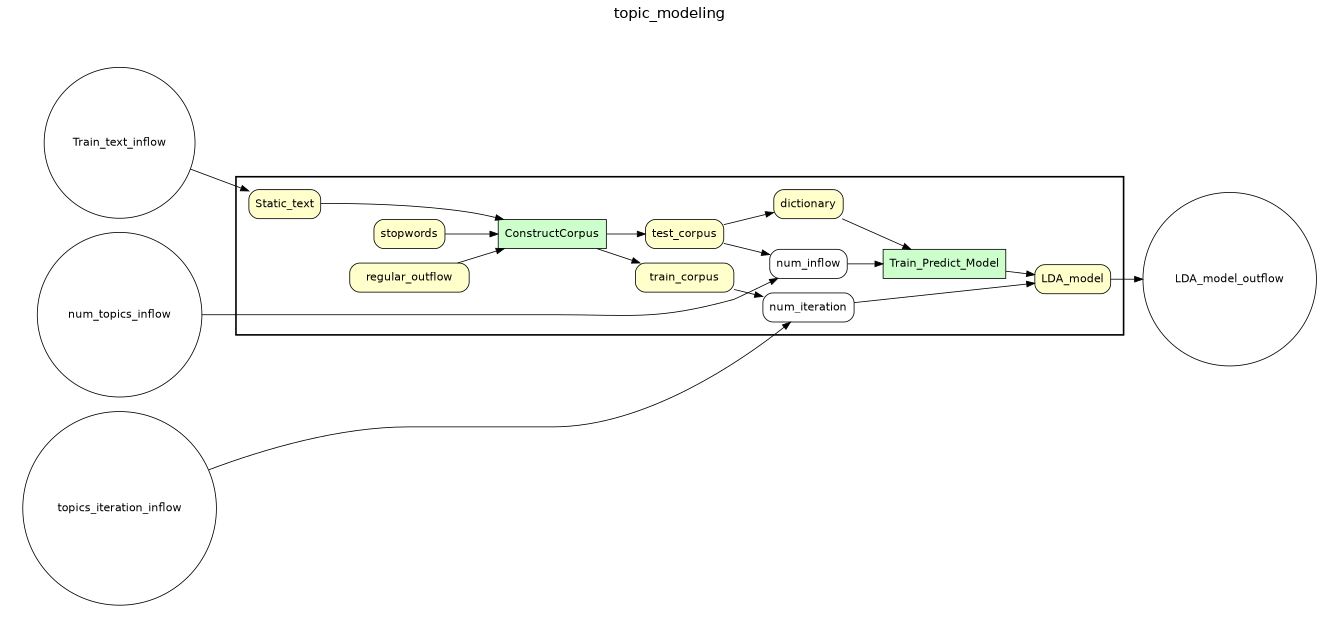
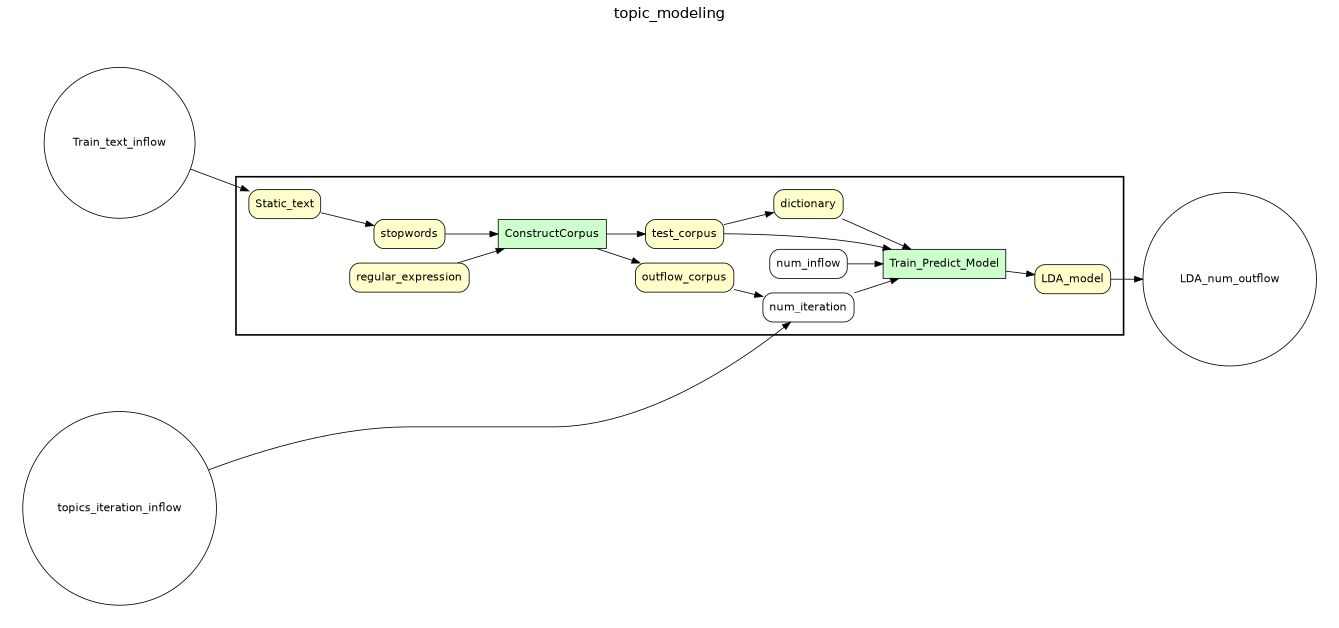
(409, 206) -> (343, 218)
(743, 248) -> (804, 237)
(409, 278) -> (409, 278)
(685, 278) -> (685, 278)
(1230, 279) -> (1230, 279)
(940, 293) -> (873, 287)
(120, 315) -> none
